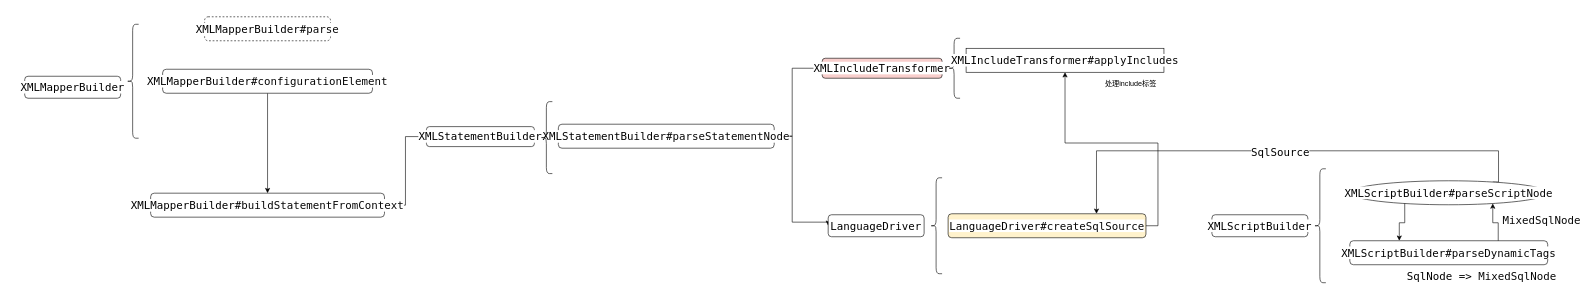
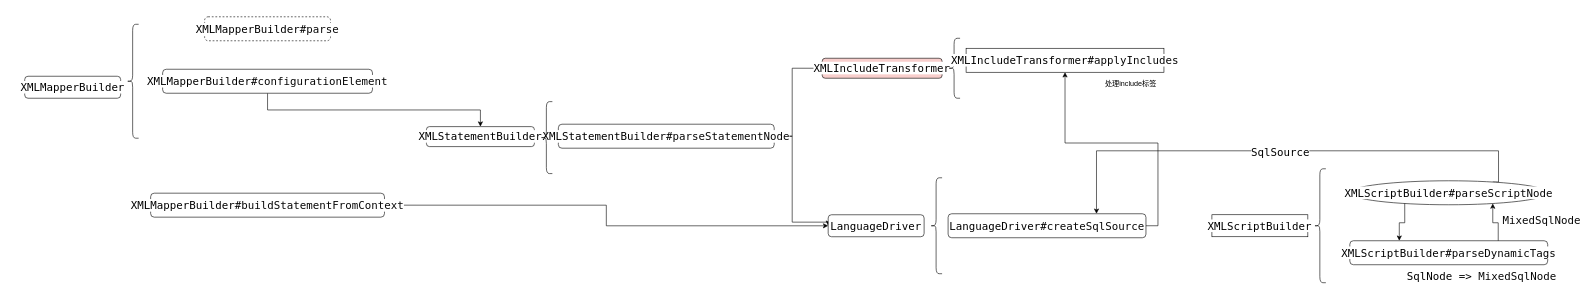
(267, 149) -> (480, 115)
(405, 165) -> (606, 225)
(1047, 226) -> (1047, 226)
(1260, 226) -> (1260, 226)
